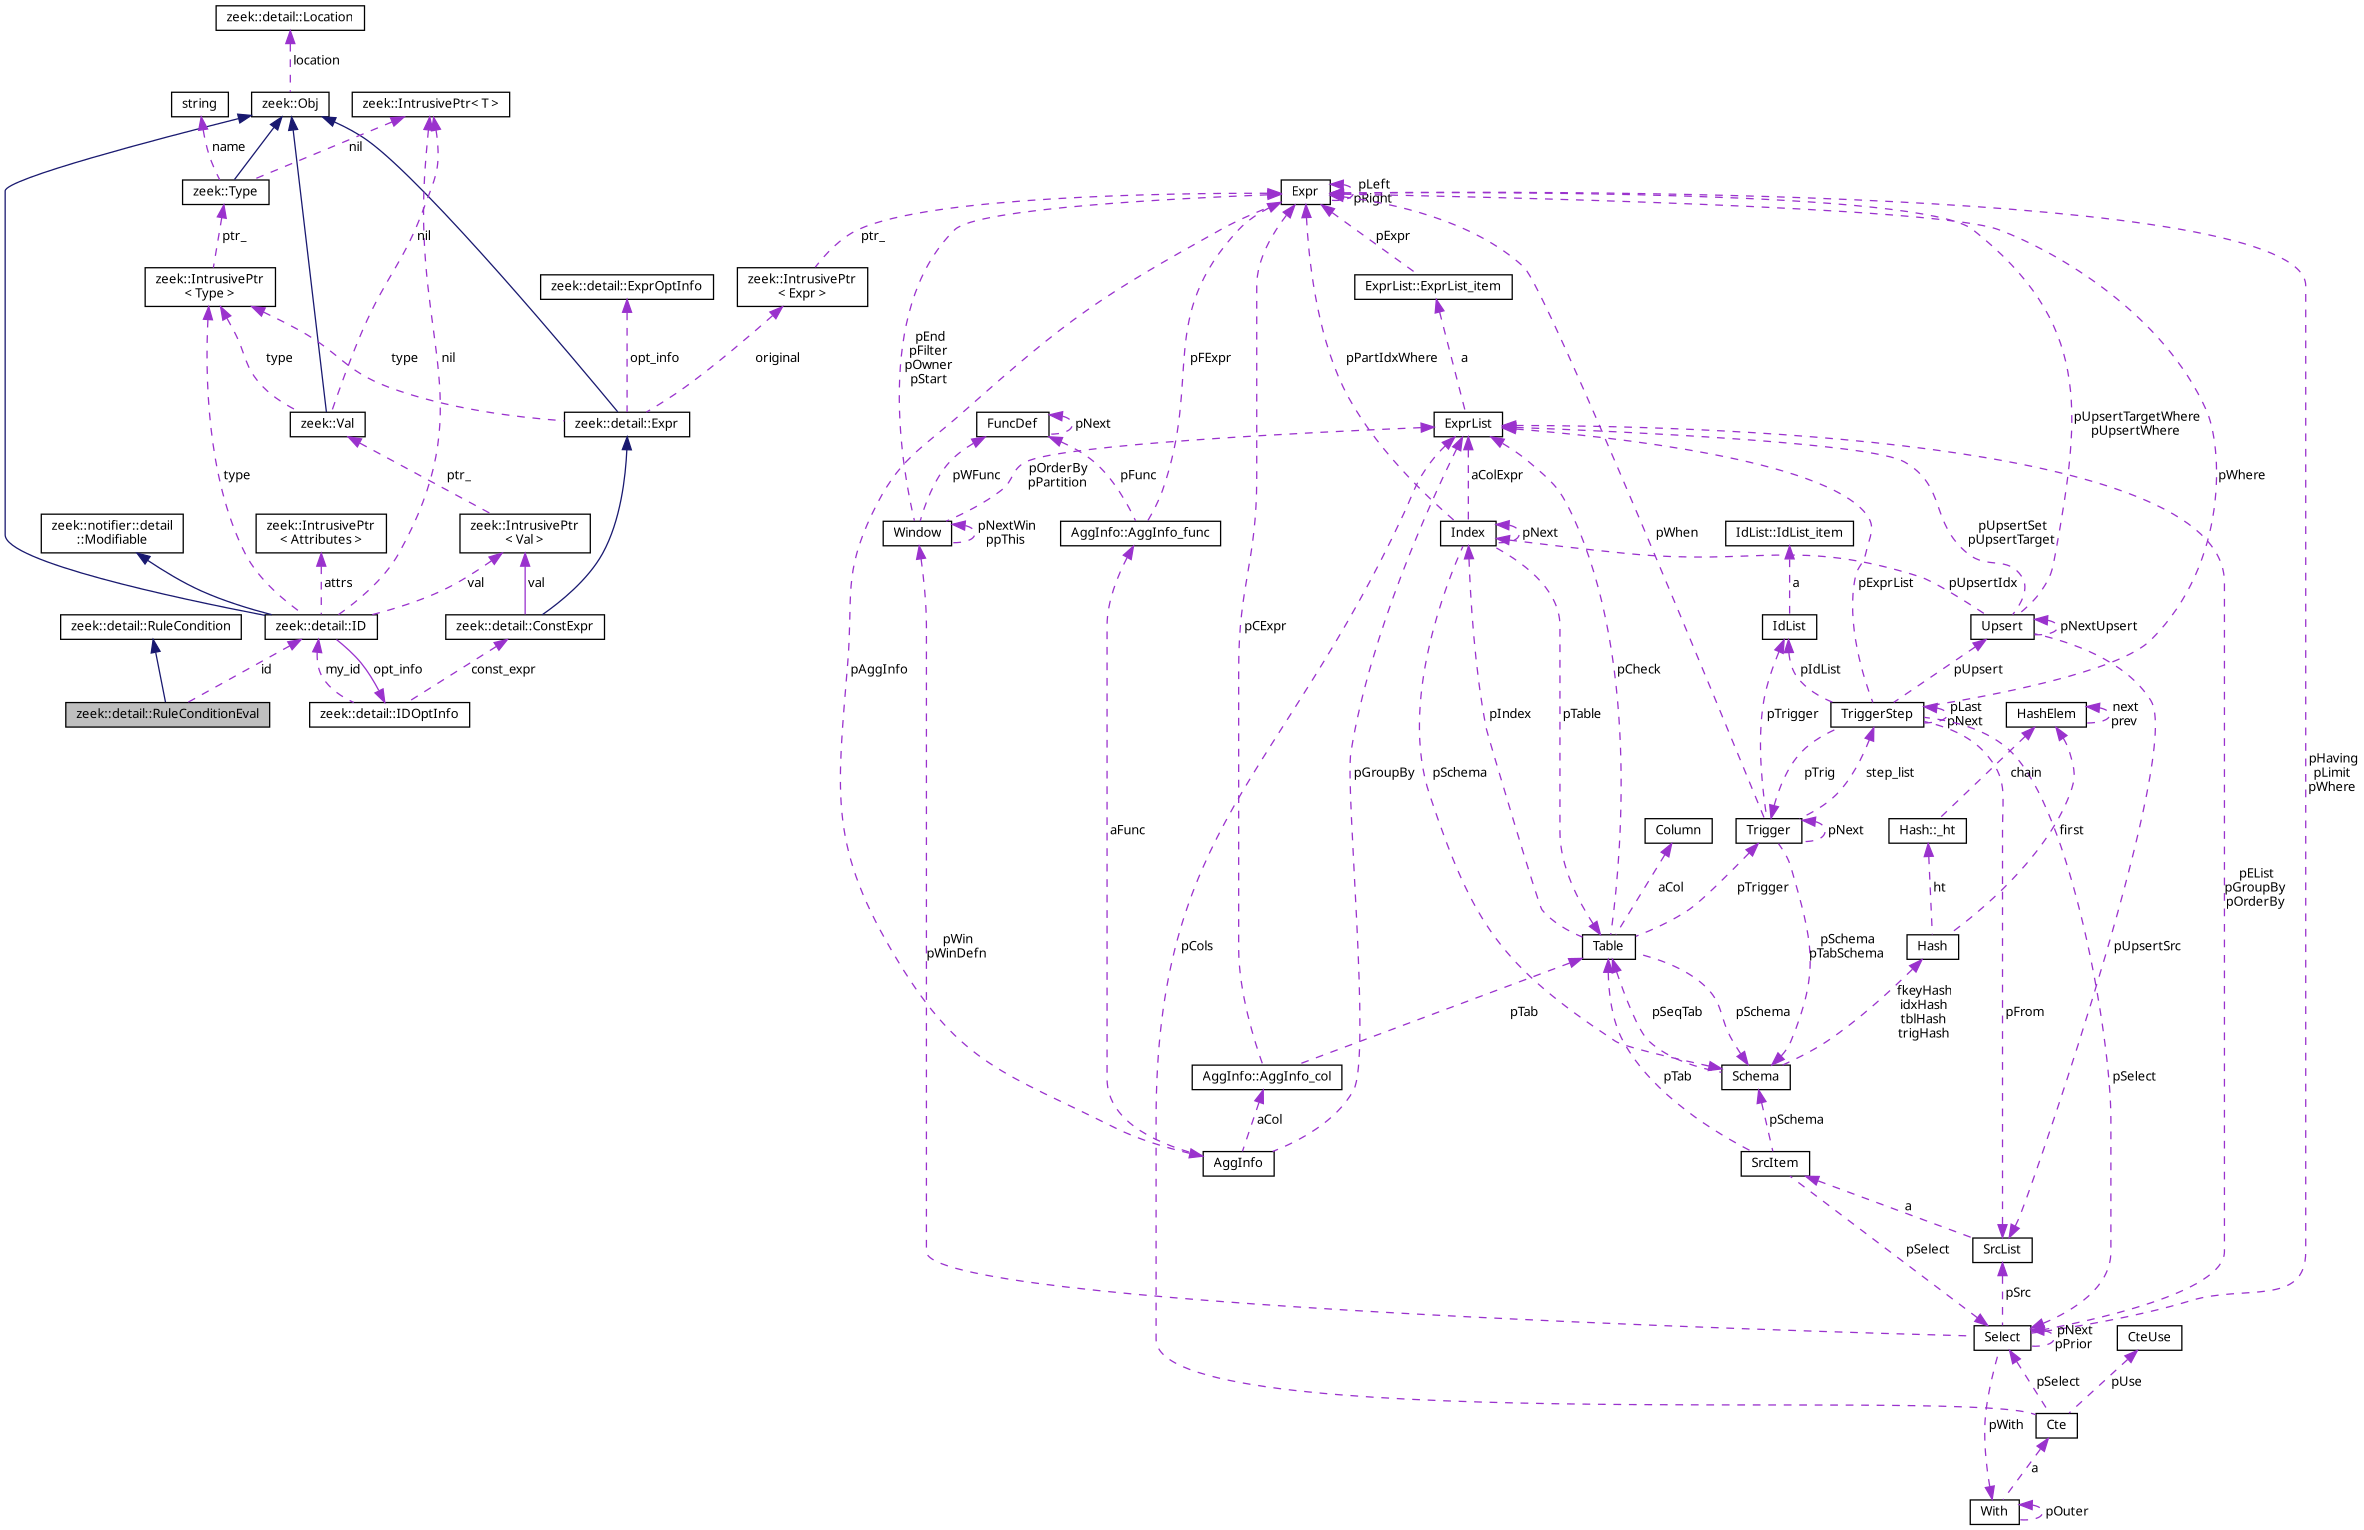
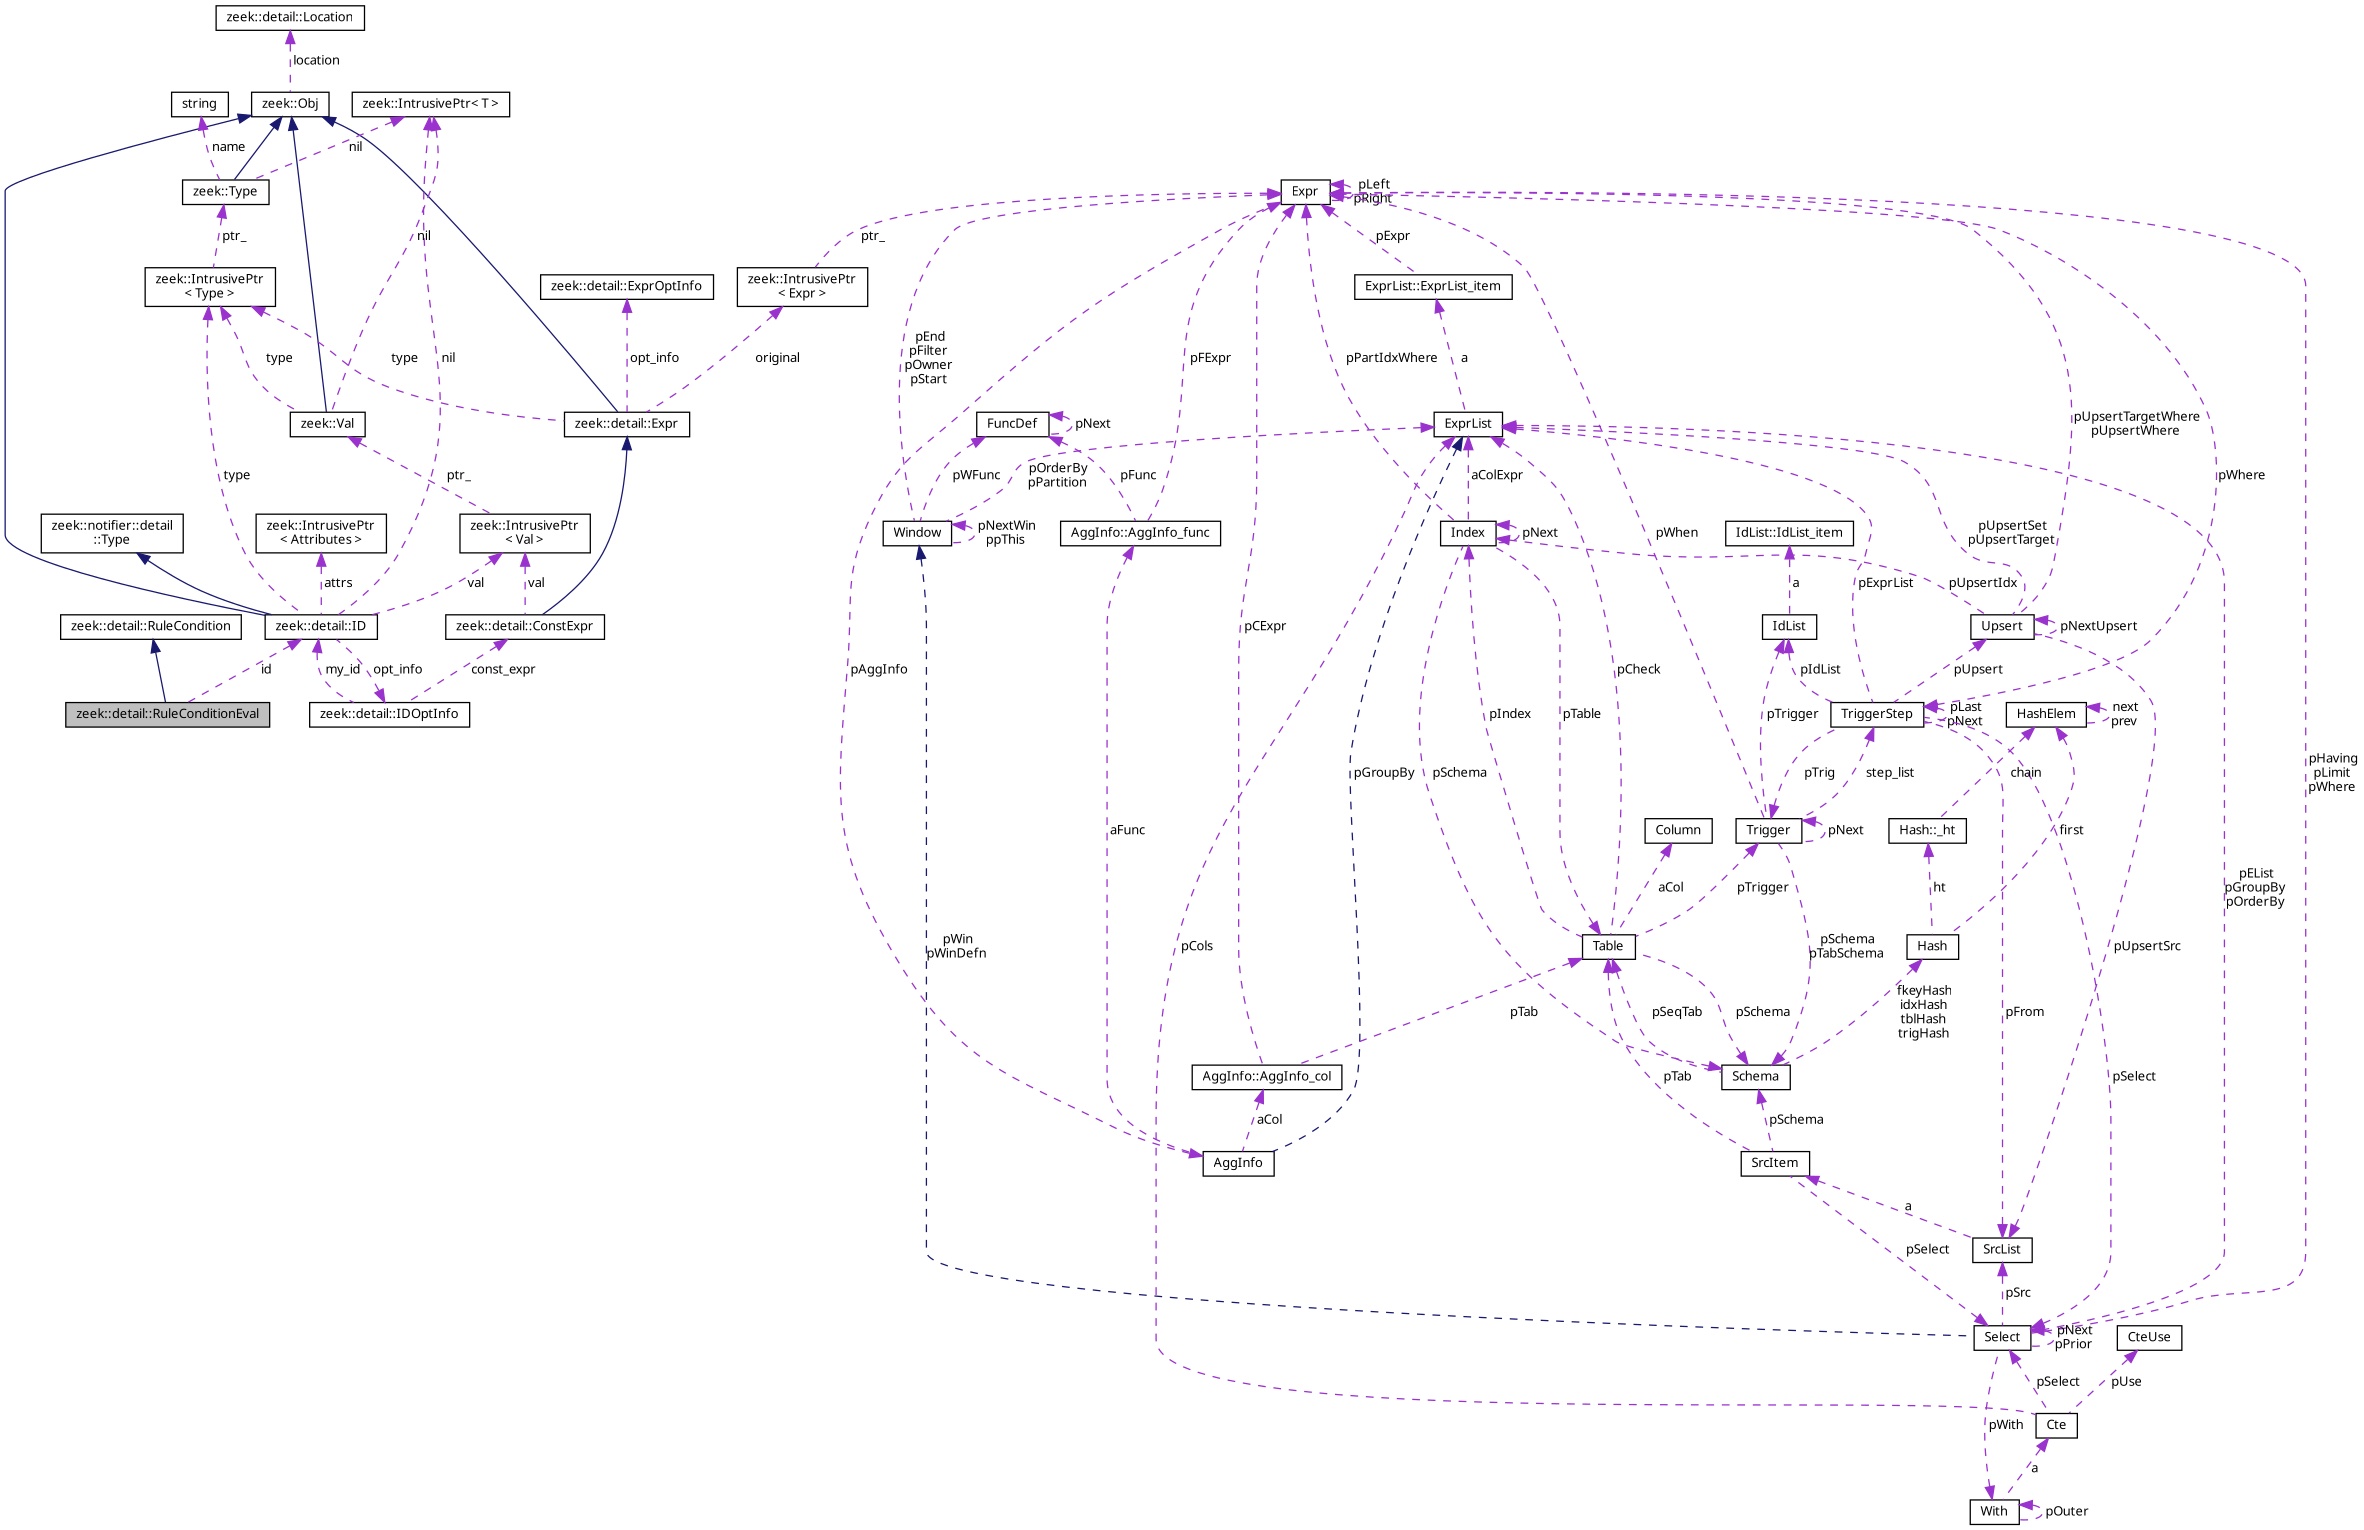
(2049, 253) -> (2037, 247)
(112, 534) -> (112, 534)
(525, 590) -> (525, 590)
(361, 662) -> (361, 662)
(1351, 812) -> (1351, 812)
(1101, 1290) -> (1101, 1290)
